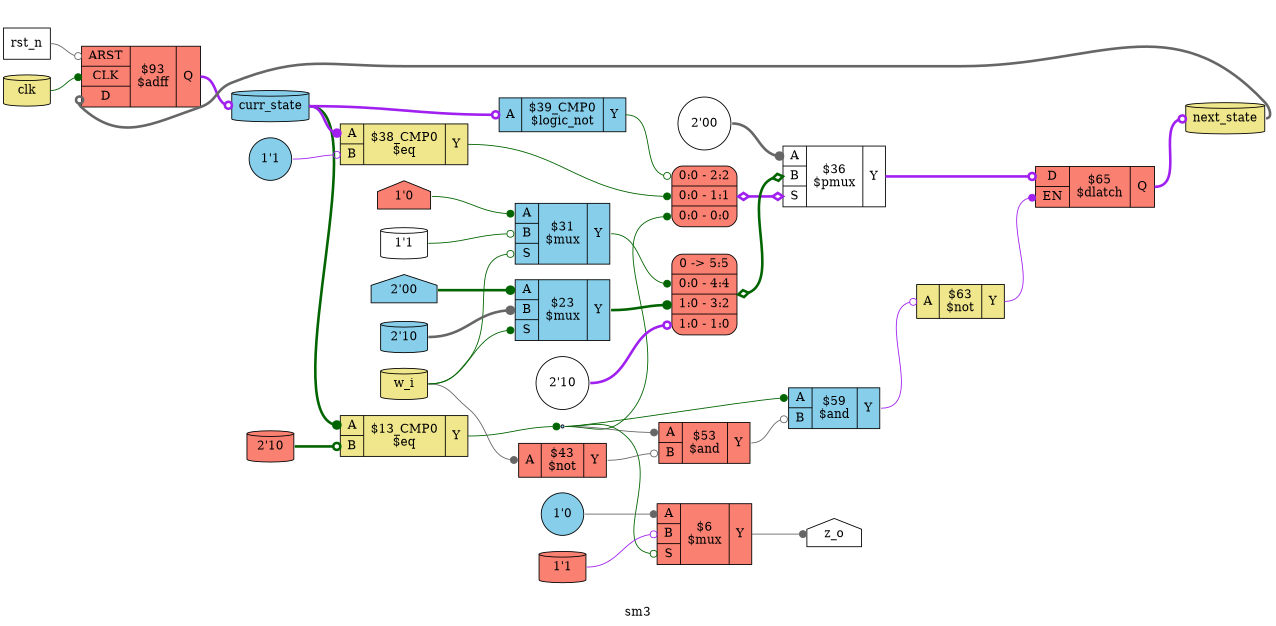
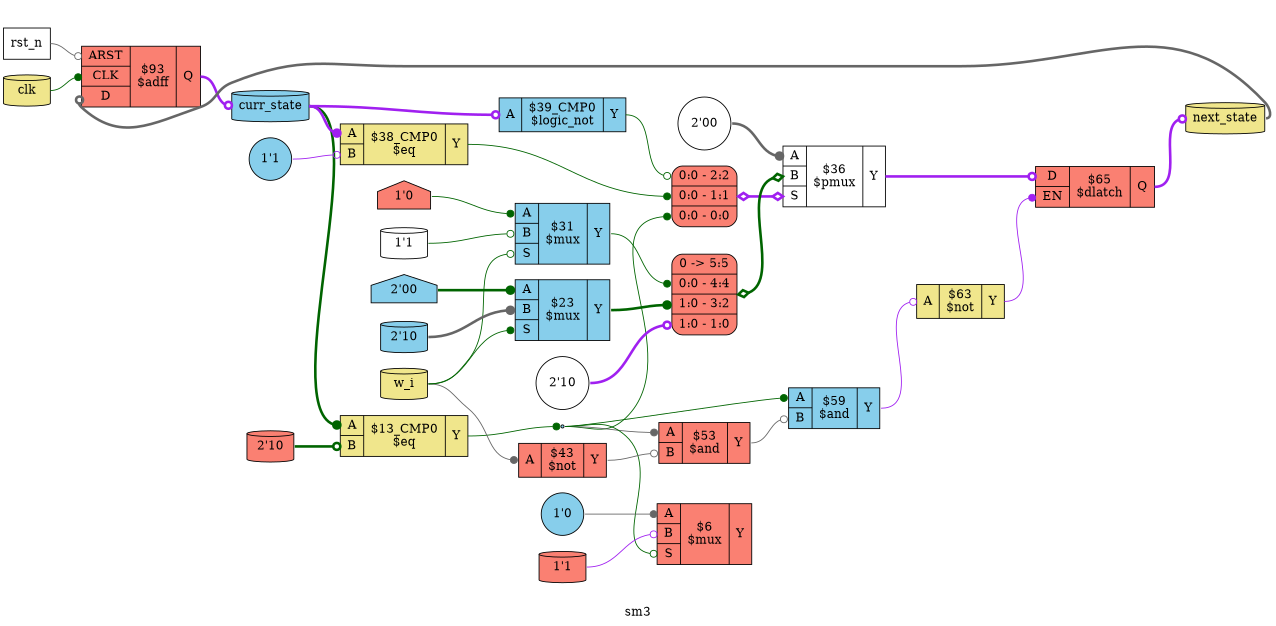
(834, 534) -> none
